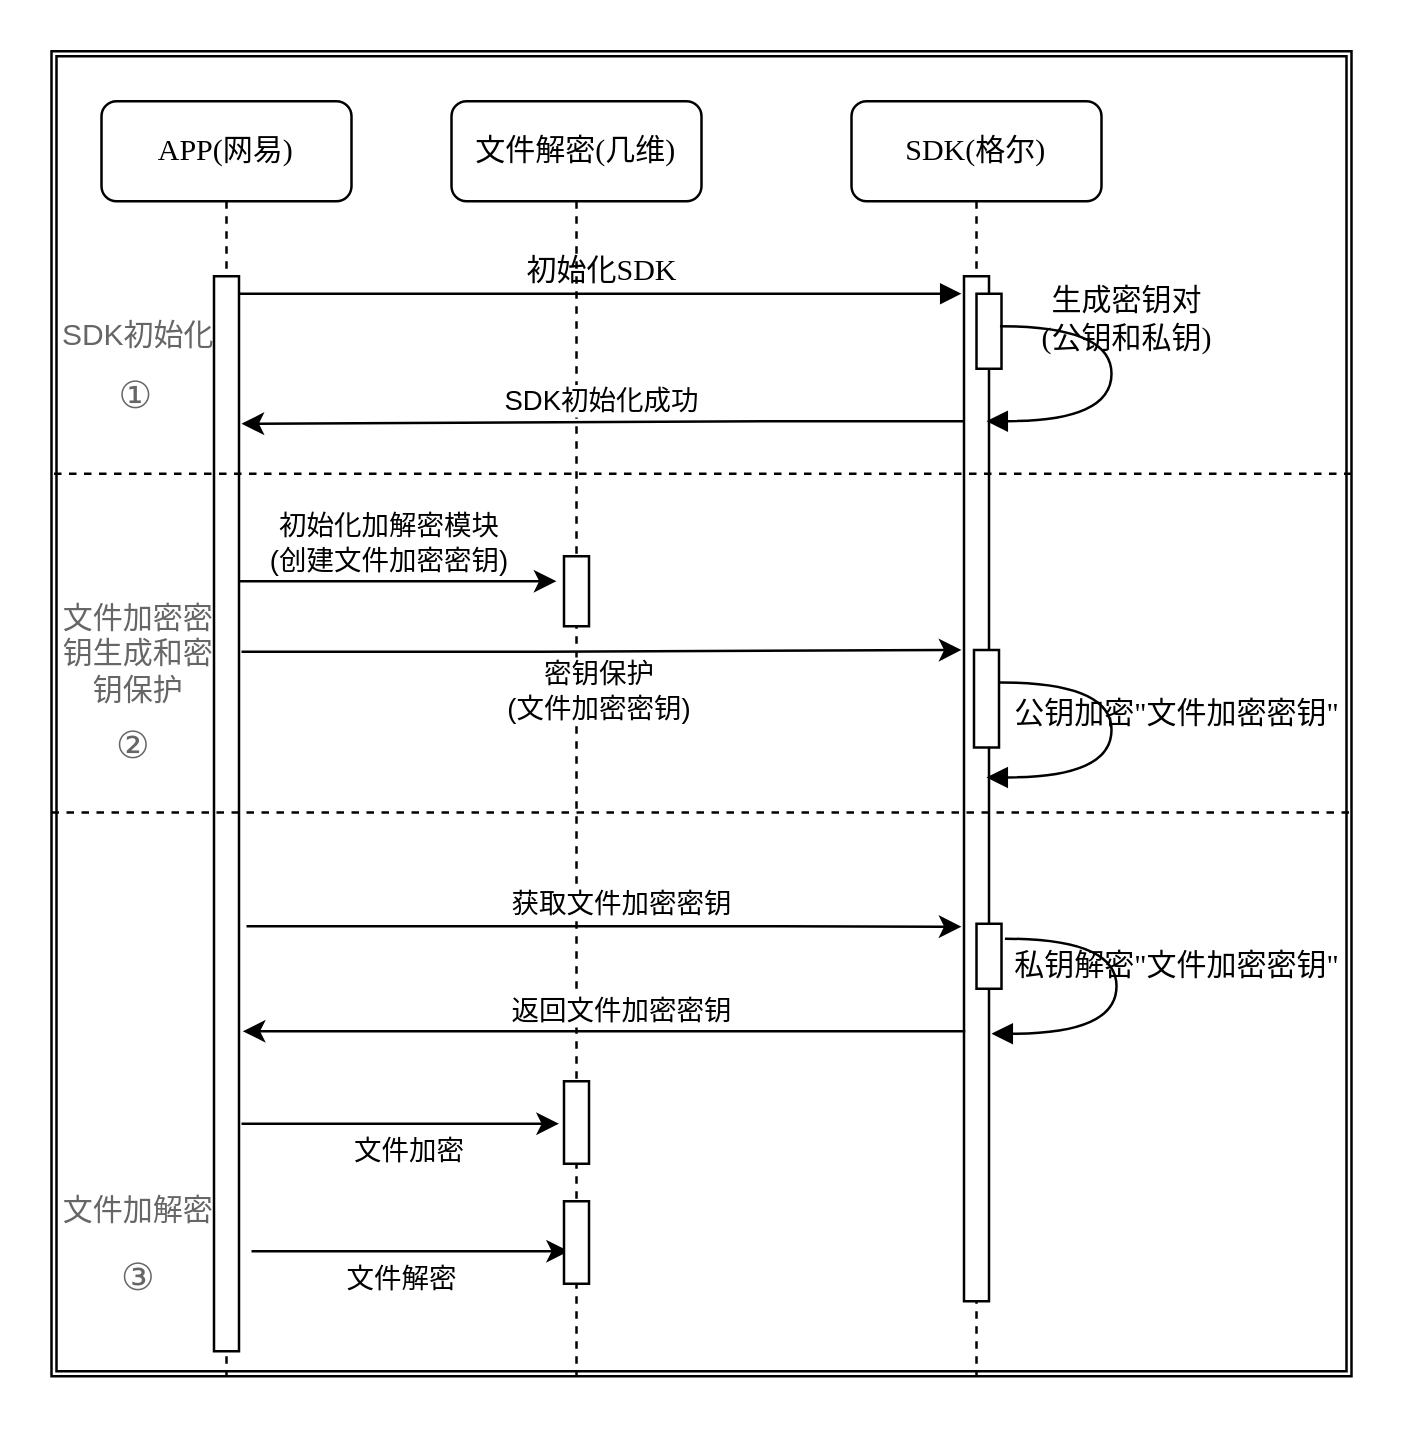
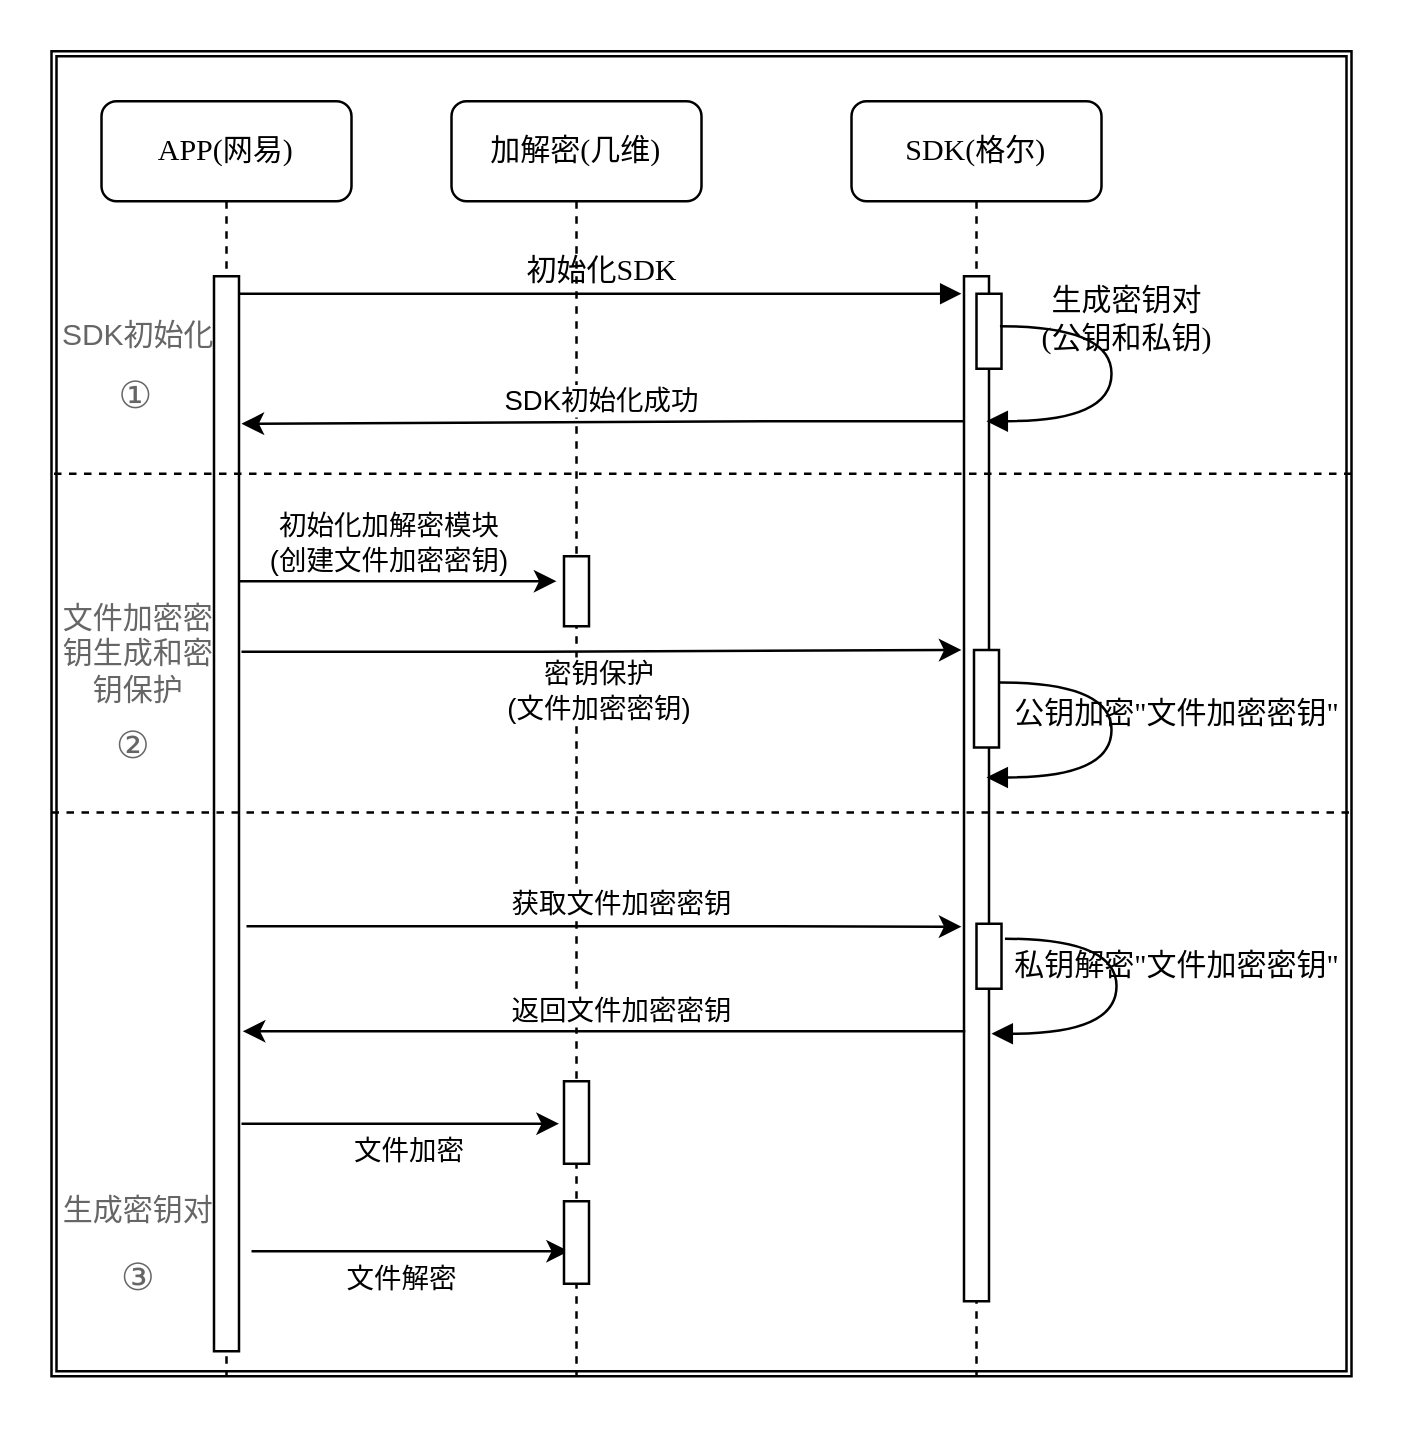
(576, 151) -> (576, 151)
(139, 1211) -> (139, 1211)
